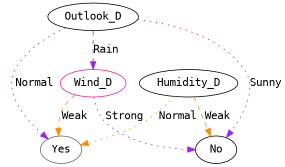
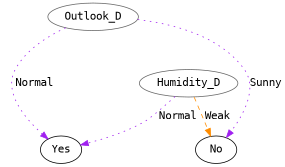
(93, 17) -> (93, 17)
(93, 83) -> none
(189, 83) -> (189, 83)
(135, 126) -> (135, 126)
(61, 150) -> (61, 150)
